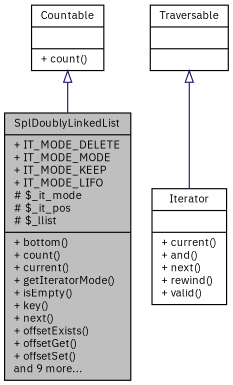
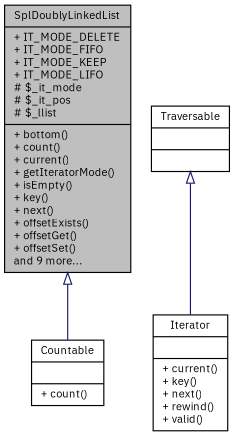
(68, 98) -> (68, 312)
(63, 158) -> (59, 50)
(180, 255) -> (180, 381)
